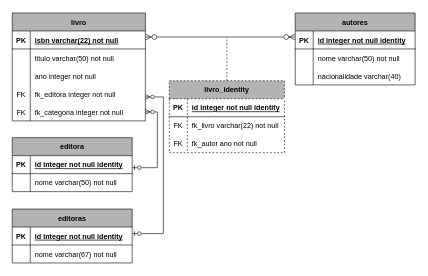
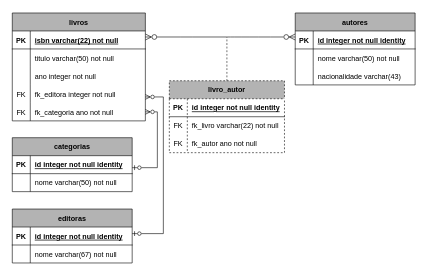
(79, 22) -> (79, 22)
(365, 76) -> (365, 76)
(227, 90) -> (227, 90)
(87, 112) -> (80, 112)
(72, 147) -> (72, 147)
